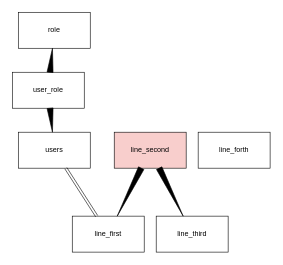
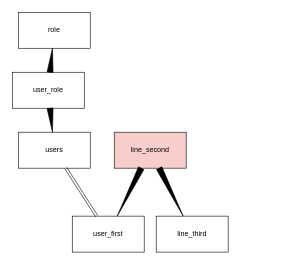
(234, 150) -> none
(108, 234) -> (108, 234)
